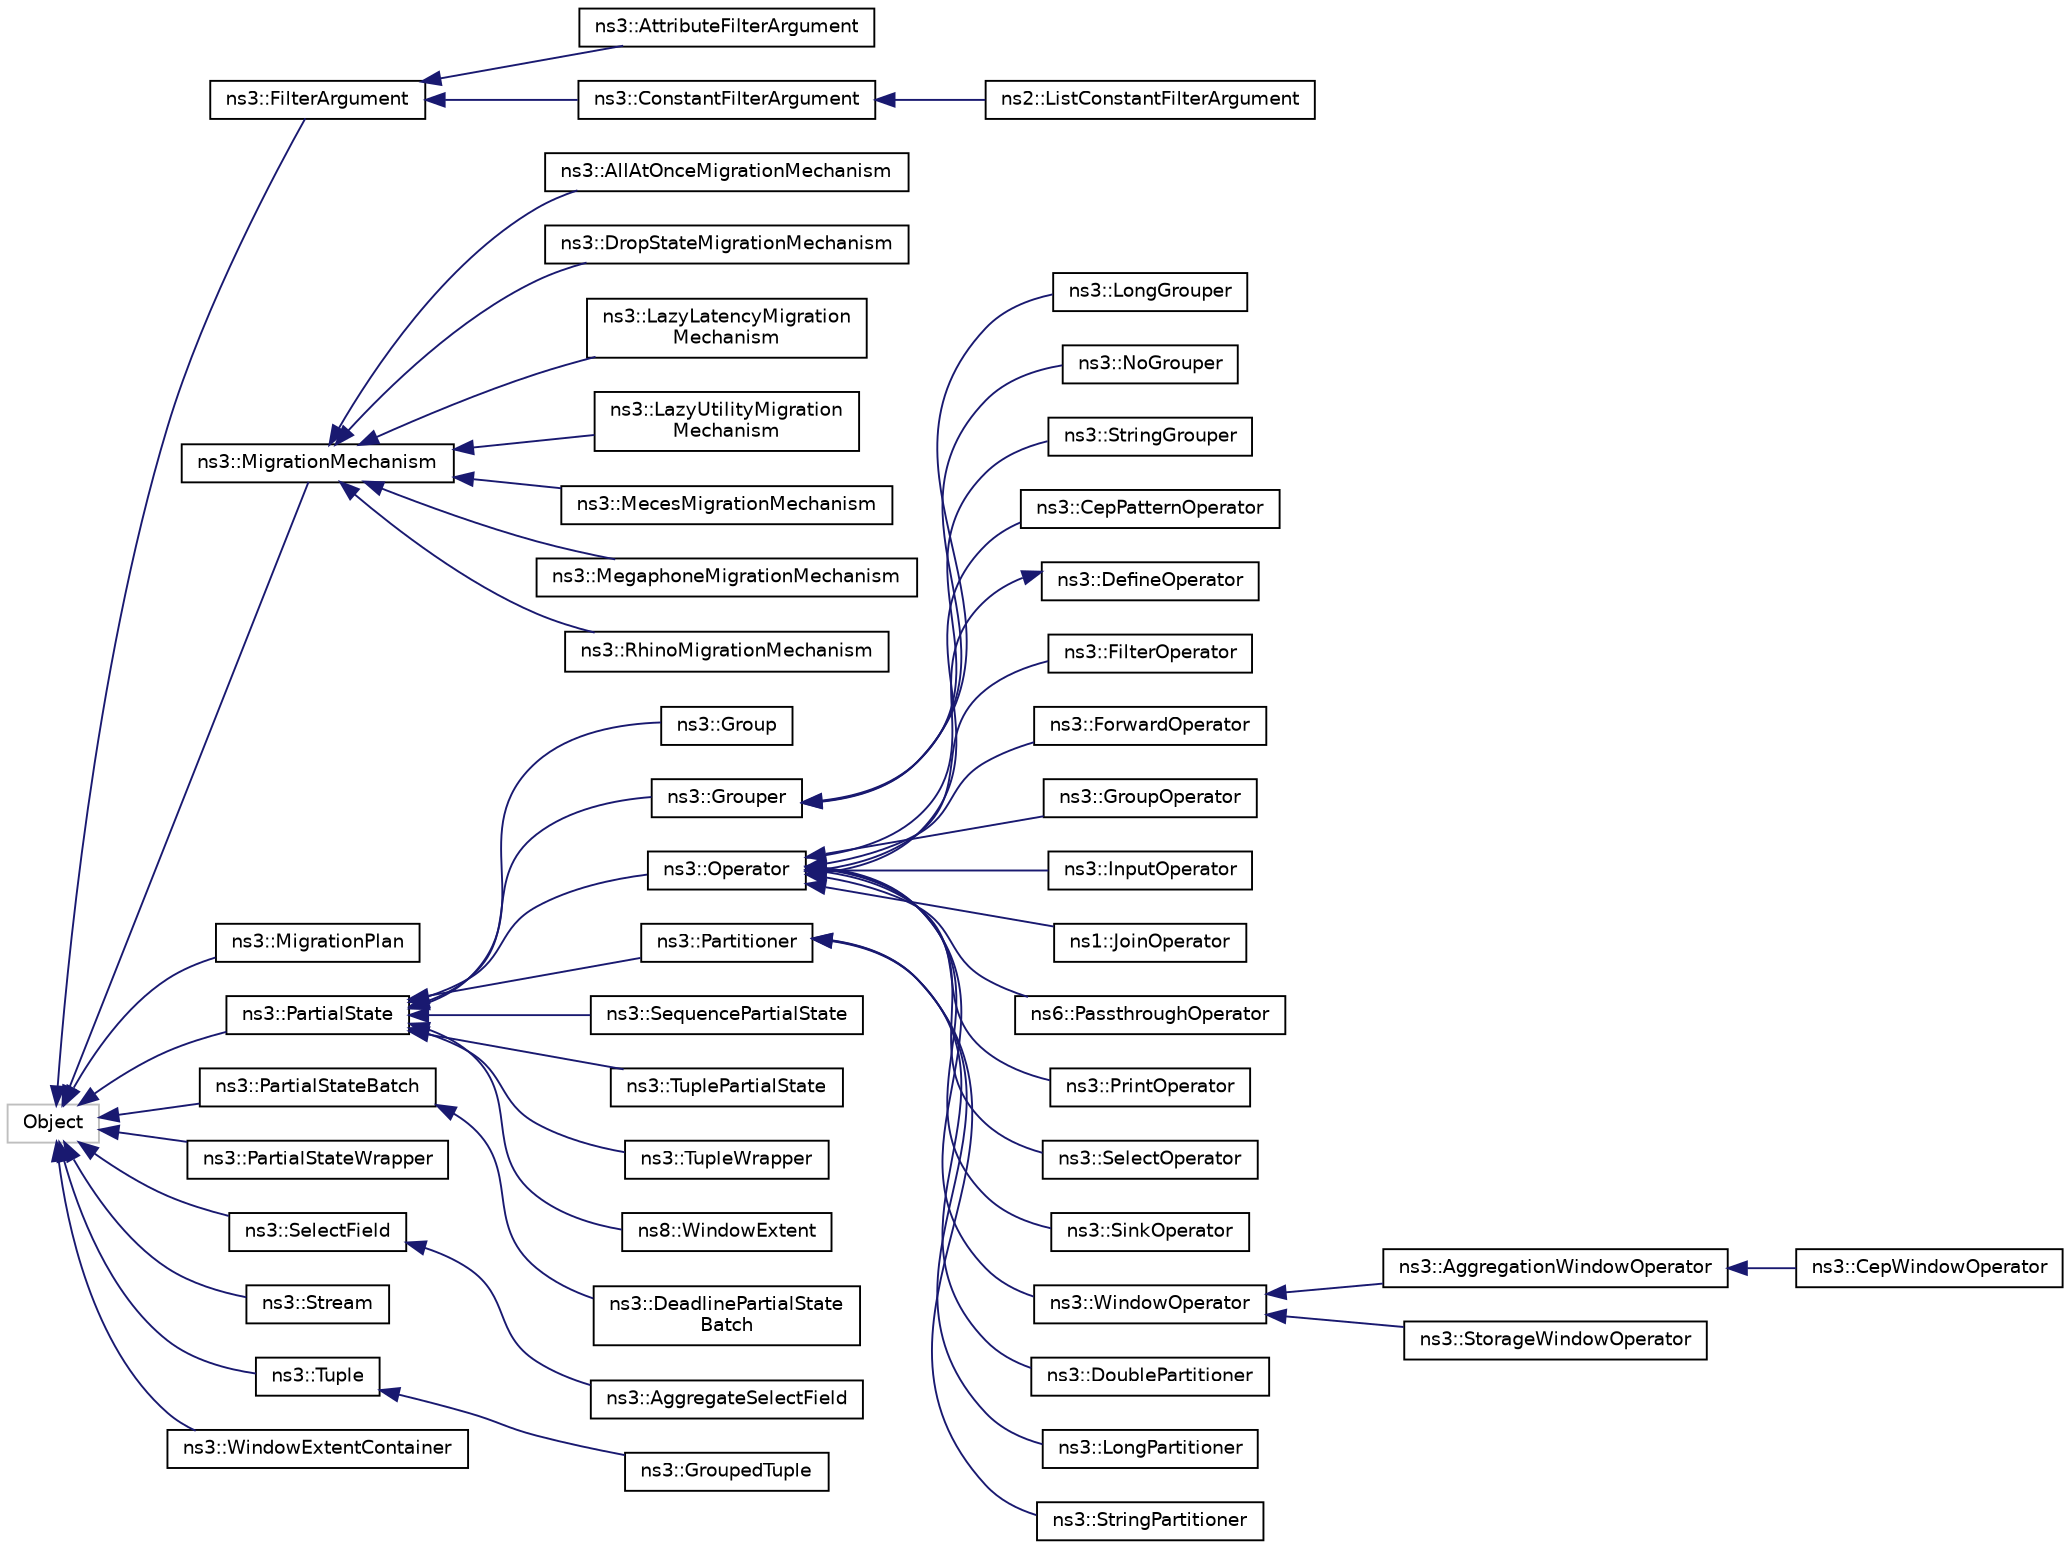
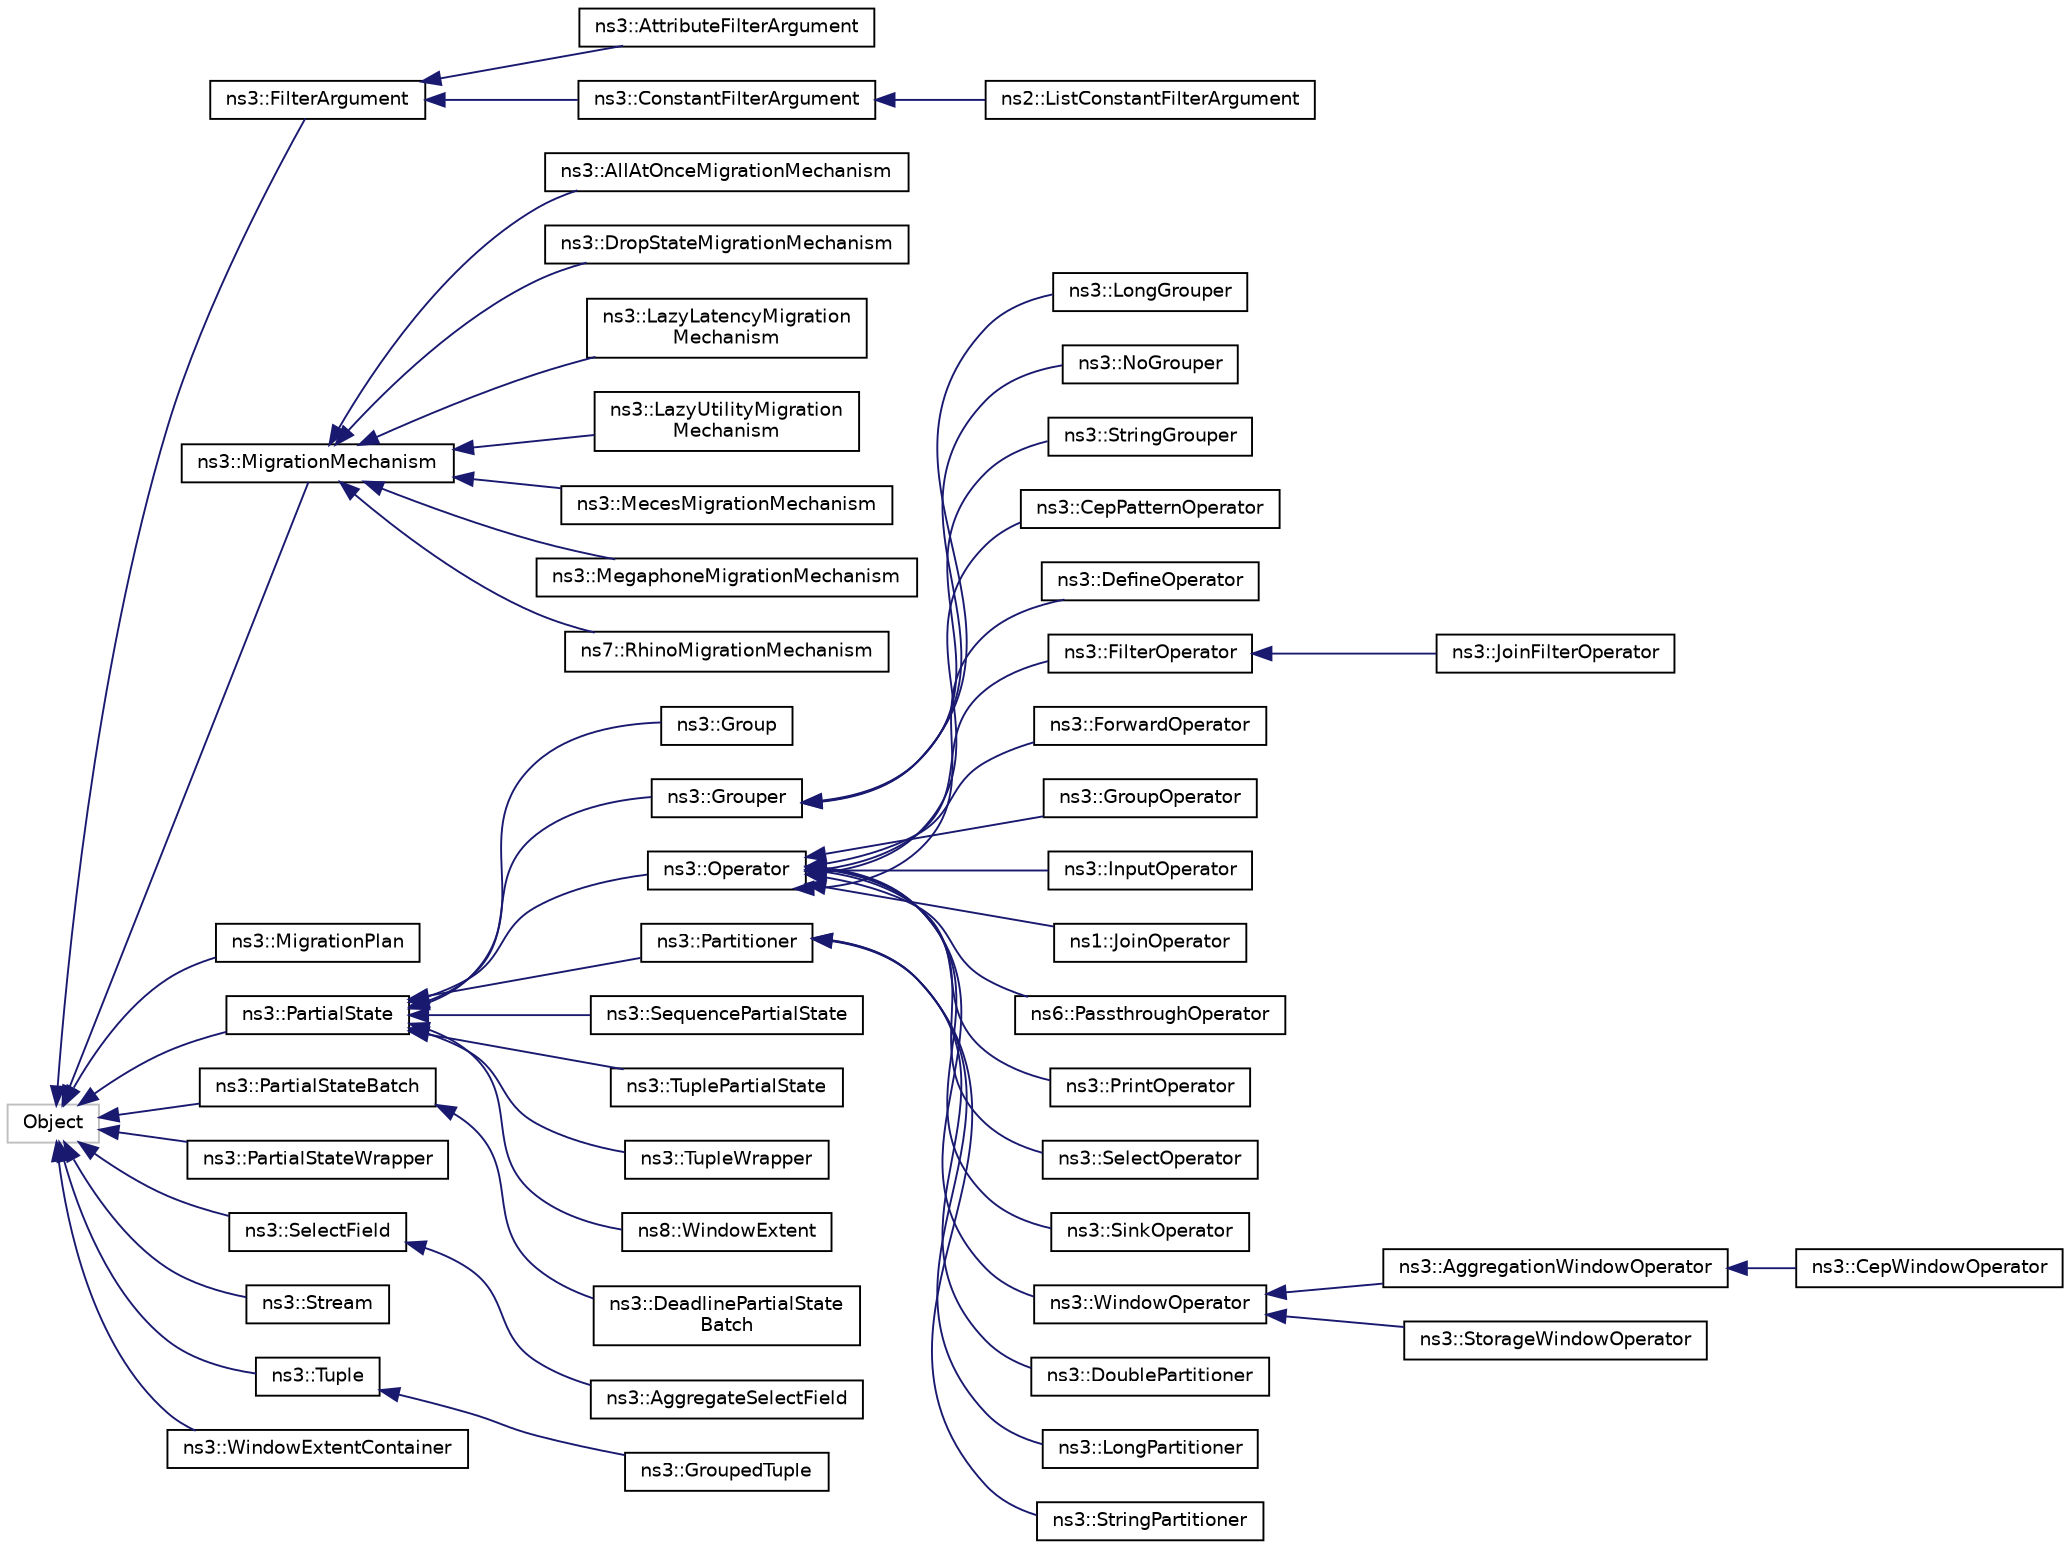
(727, 652) -> (727, 652)
none -> (1556, 654)
(909, 823) -> (915, 853)
